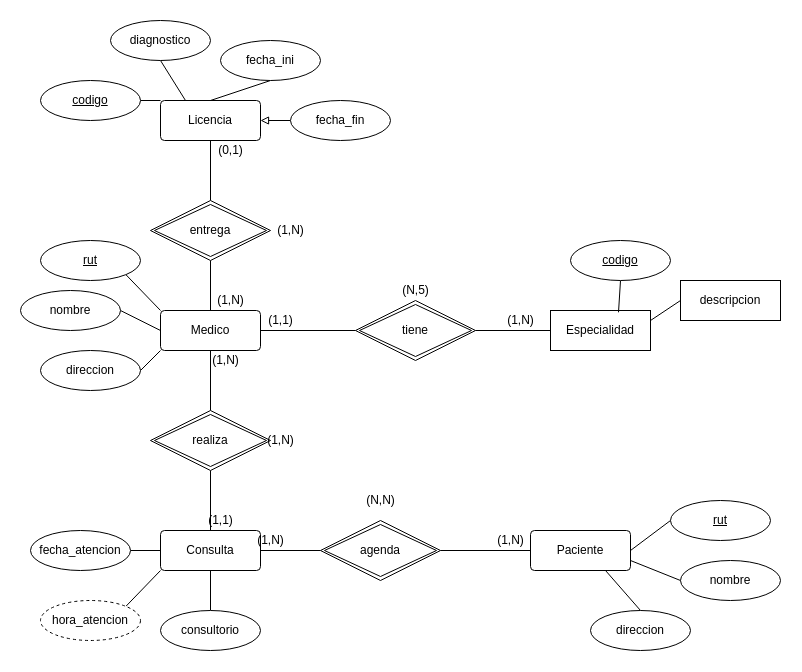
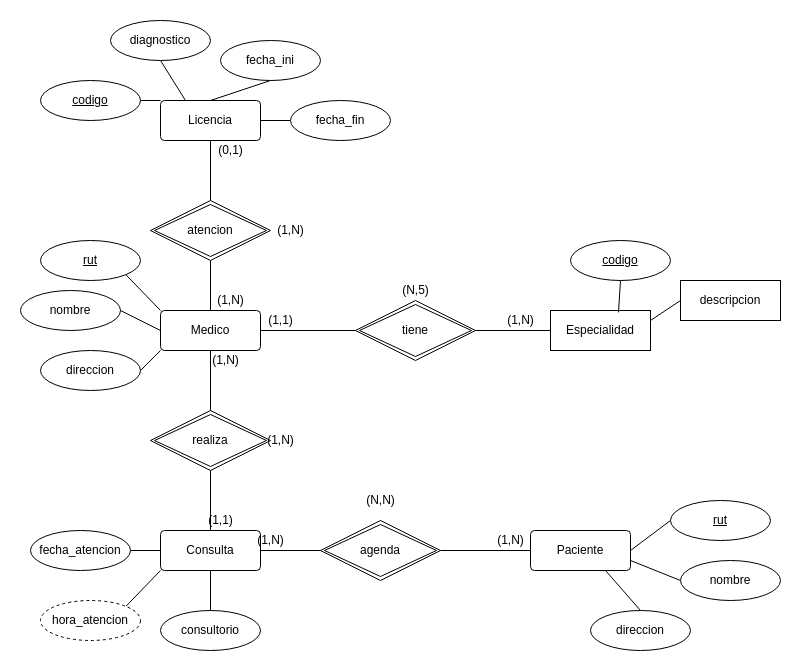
(270, 121) -> (267, 121)
(211, 231) -> (211, 231)
